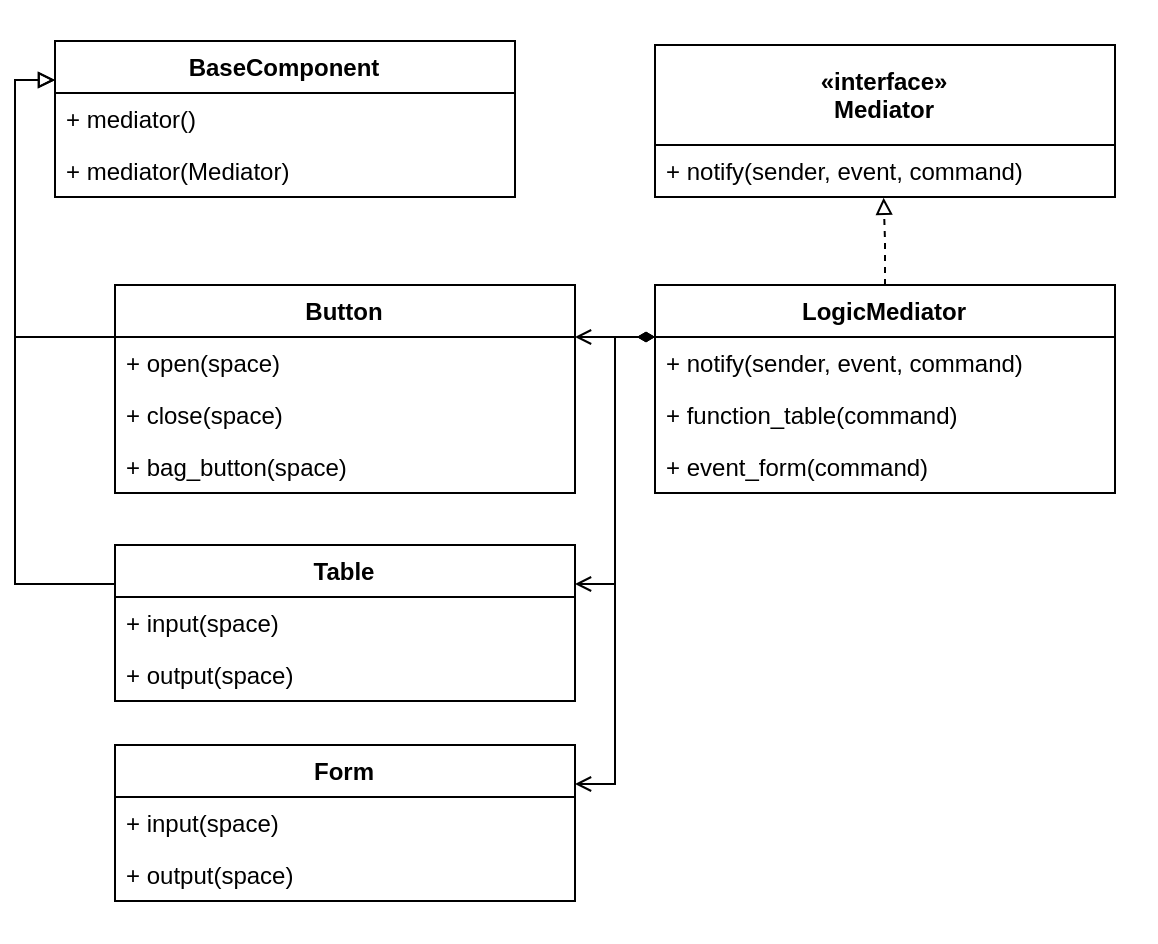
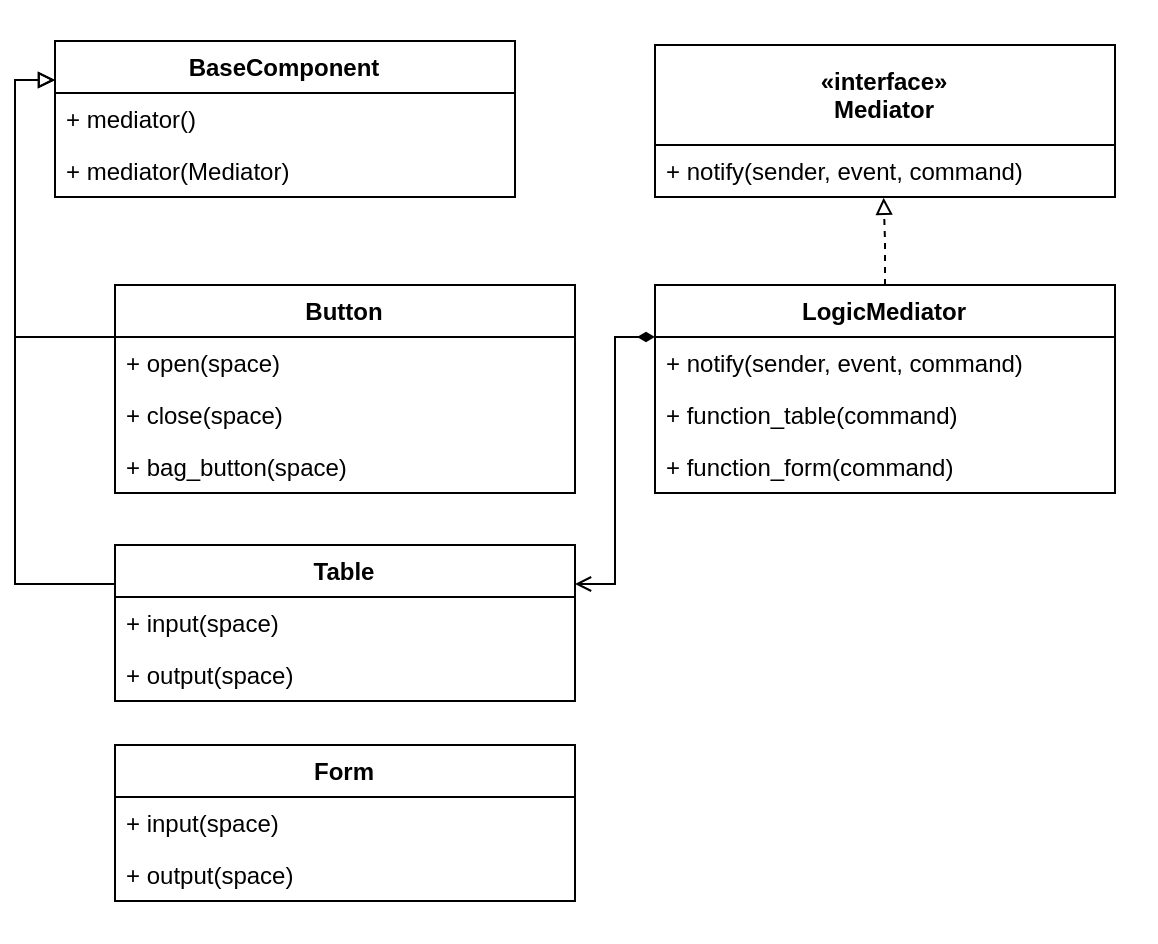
(596, 337) -> none
(807, 468) -> (824, 468)
(615, 703) -> none
